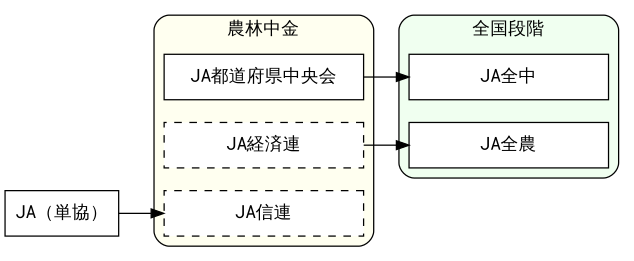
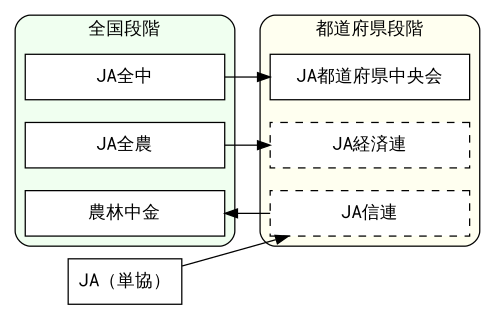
(264, 30) -> (370, 30)
(382, 77) -> (243, 77)
(382, 145) -> (243, 145)
none -> (125, 213)
